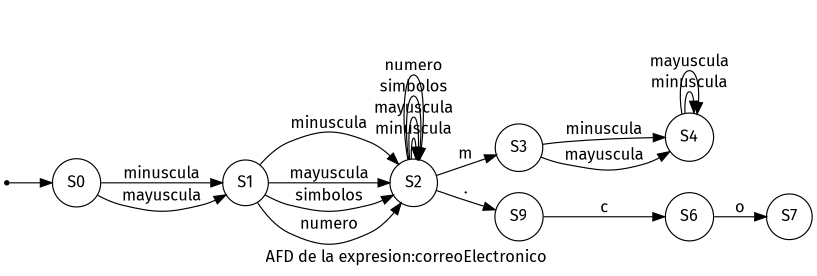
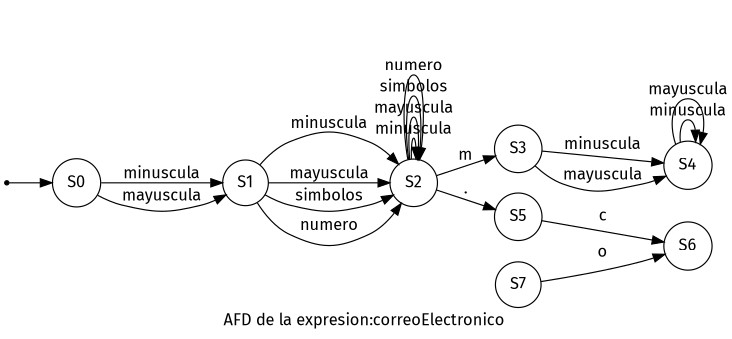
(519, 217) -> (518, 217)
(734, 217) -> (598, 272)
